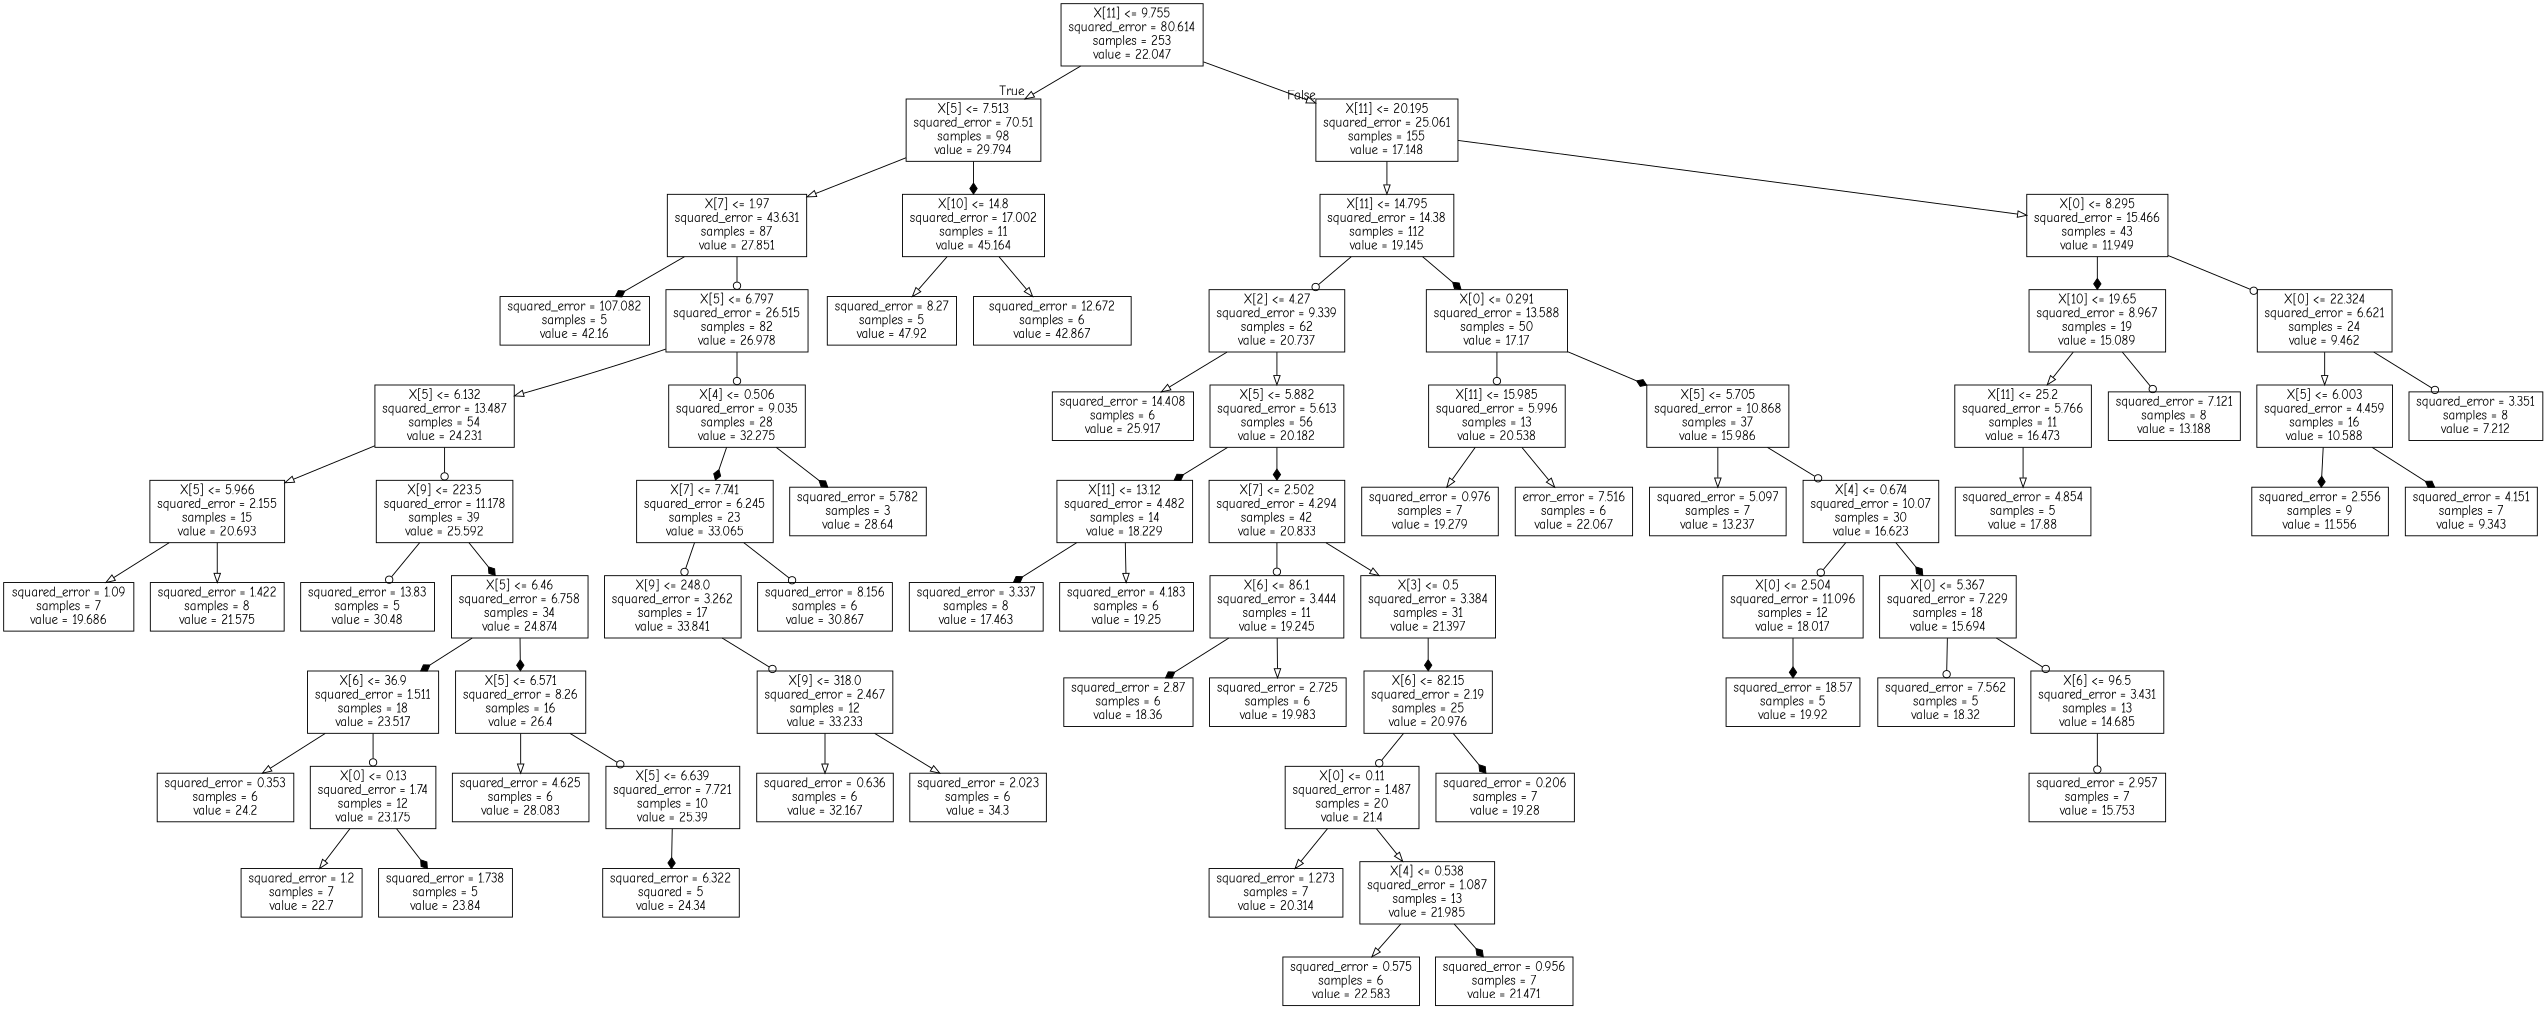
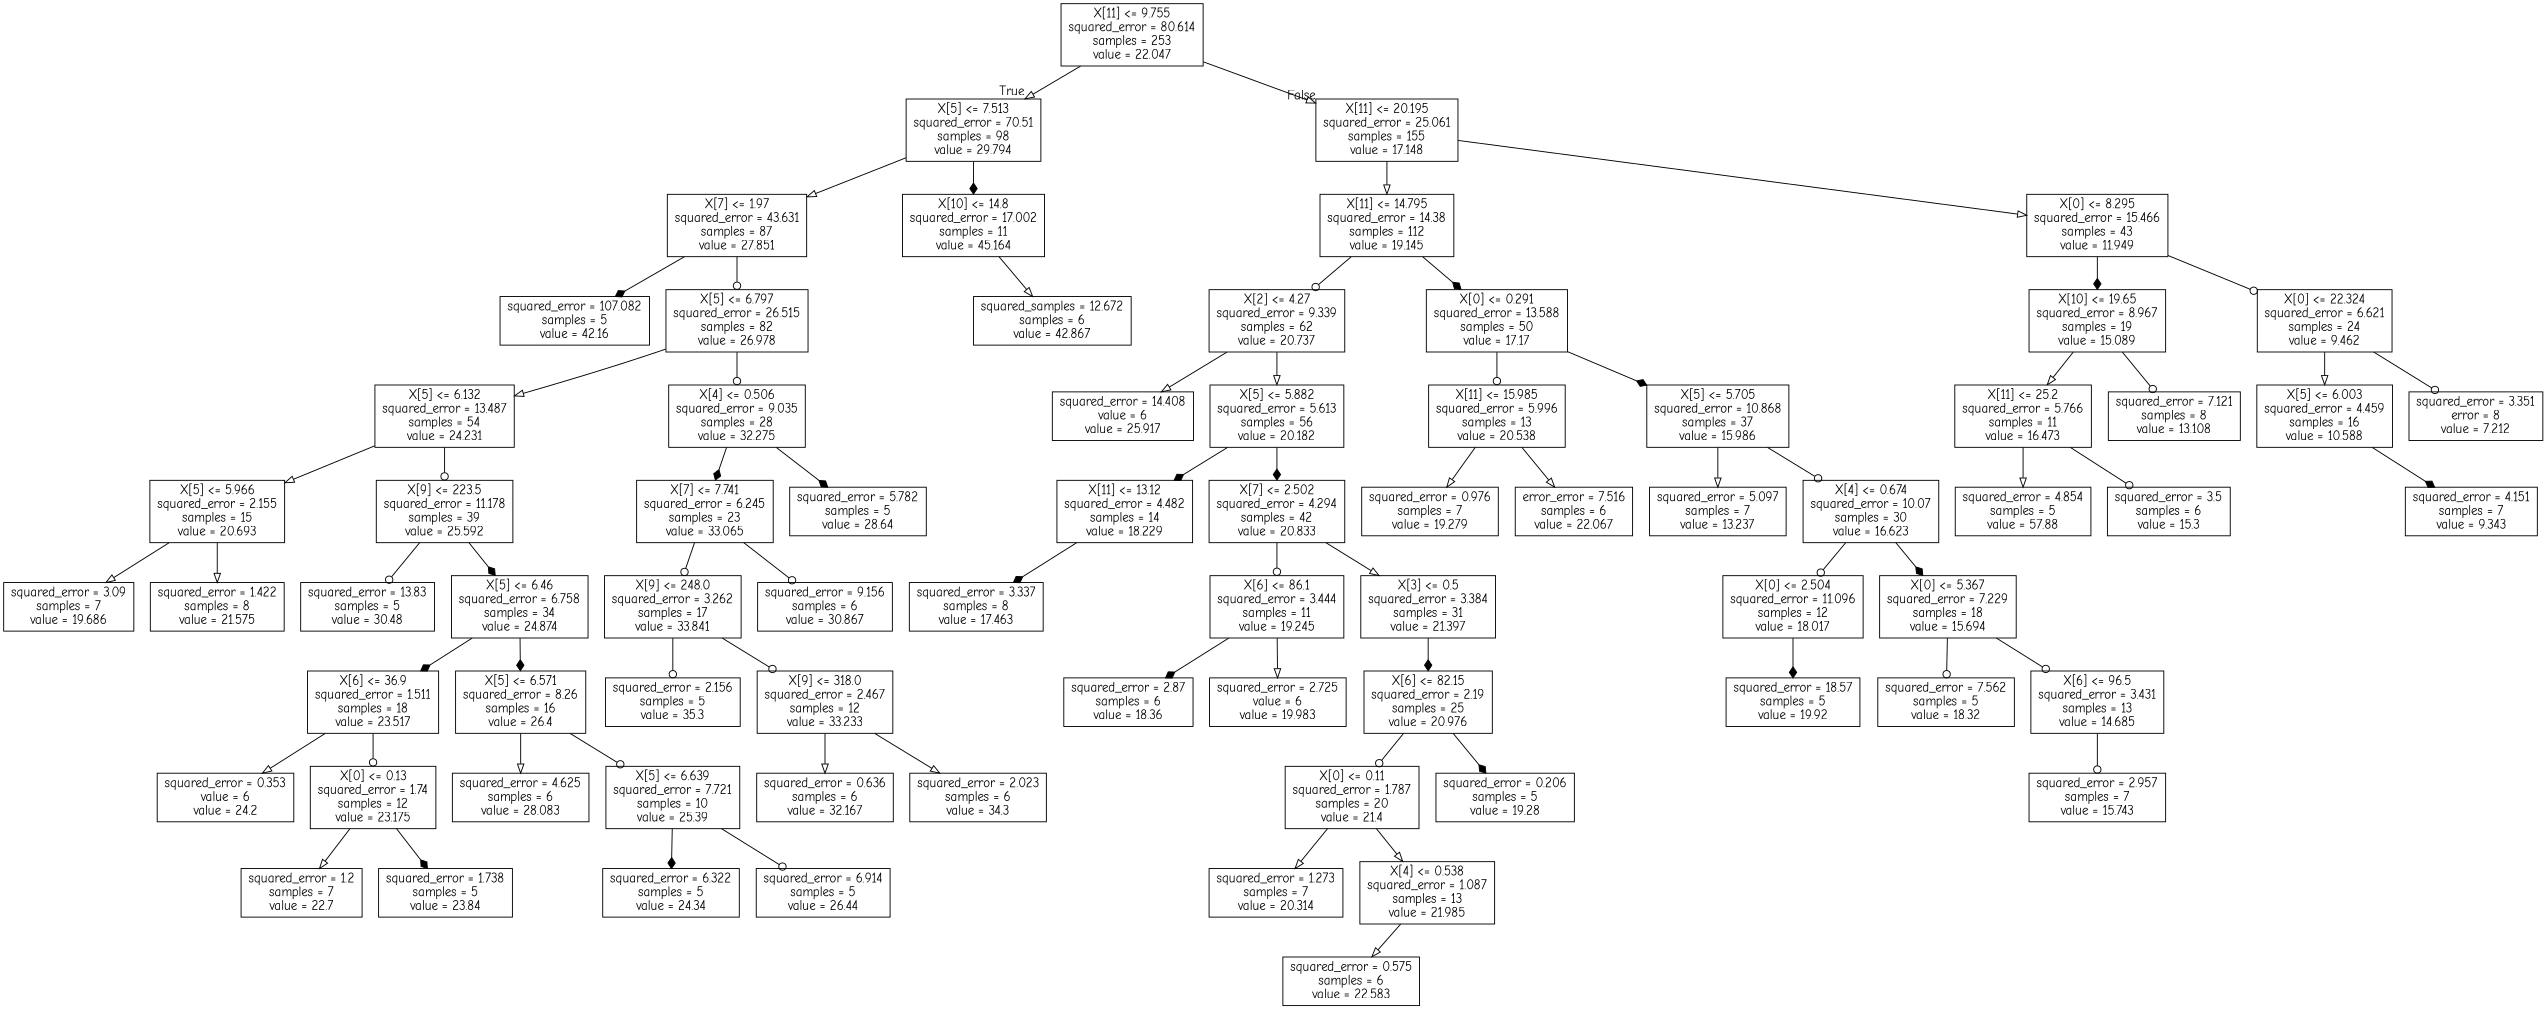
(892, 321) -> none
(1052, 321) -> (1052, 321)
(1123, 416) -> (1123, 416)
(2174, 416) -> (2174, 416)
(2476, 416) -> (2476, 416)
(858, 512) -> (858, 512)
(2023, 512) -> (2023, 512)
none -> (2169, 512)
(2320, 512) -> none
(69, 607) -> (69, 607)
(825, 607) -> (825, 607)
(1127, 607) -> none
none -> (673, 702)
(1278, 702) -> (1278, 702)
(226, 798) -> (226, 798)
(1352, 798) -> (1352, 798)
(1505, 798) -> (1505, 798)
(2097, 798) -> (2097, 798)
(671, 893) -> (671, 893)
none -> (823, 893)
(1504, 981) -> none
